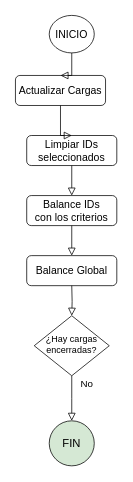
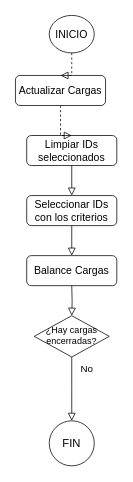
(72, 65) -> (72, 65)
(60, 119) -> (60, 119)
(72, 210) -> (72, 210)
(72, 270) -> (72, 270)
(72, 345) -> (72, 336)
(72, 443) -> (72, 443)
